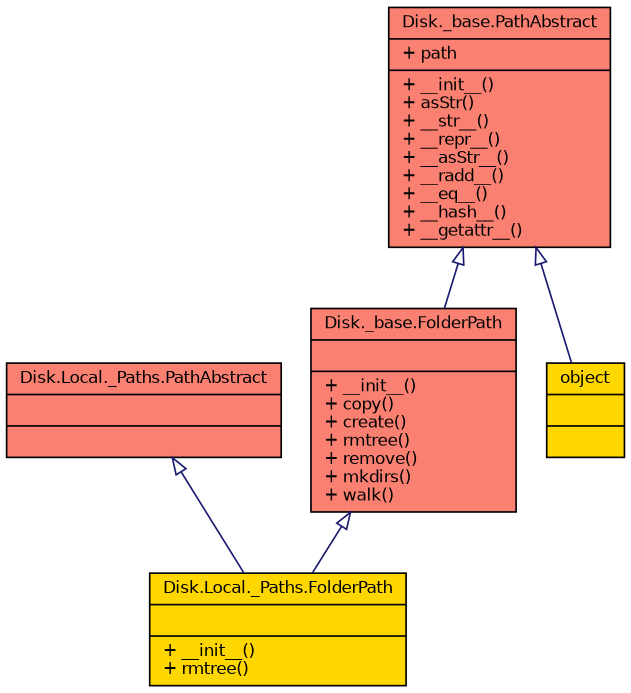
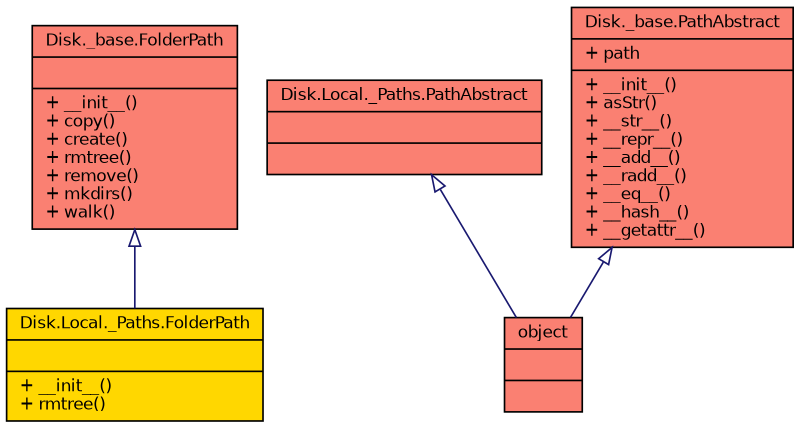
(456, 158) -> (633, 158)
(451, 286) -> none
(586, 410) -> (543, 365)
(213, 522) -> (478, 253)
